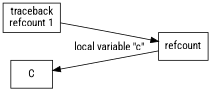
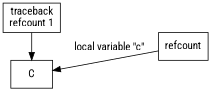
(106, 31) -> (32, 42)
